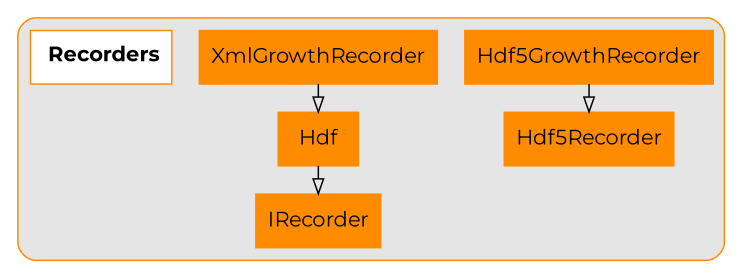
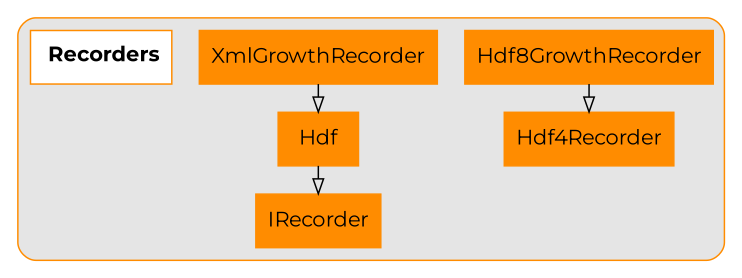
(589, 57) -> (589, 57)
(589, 139) -> (589, 139)
